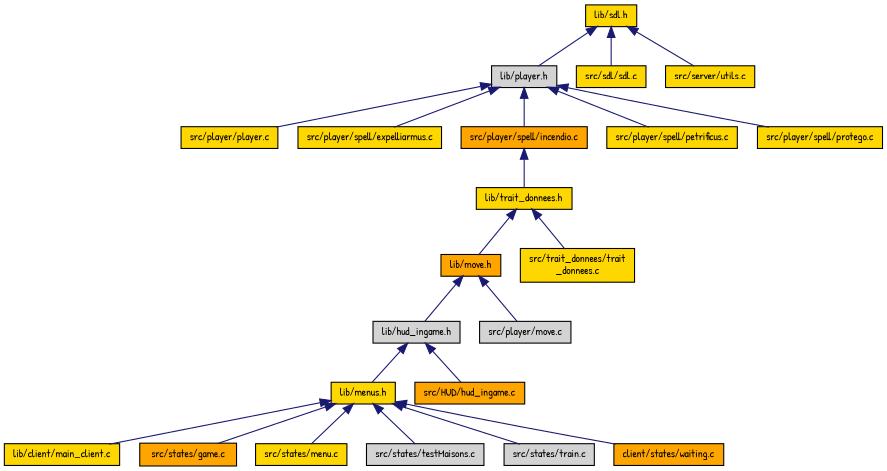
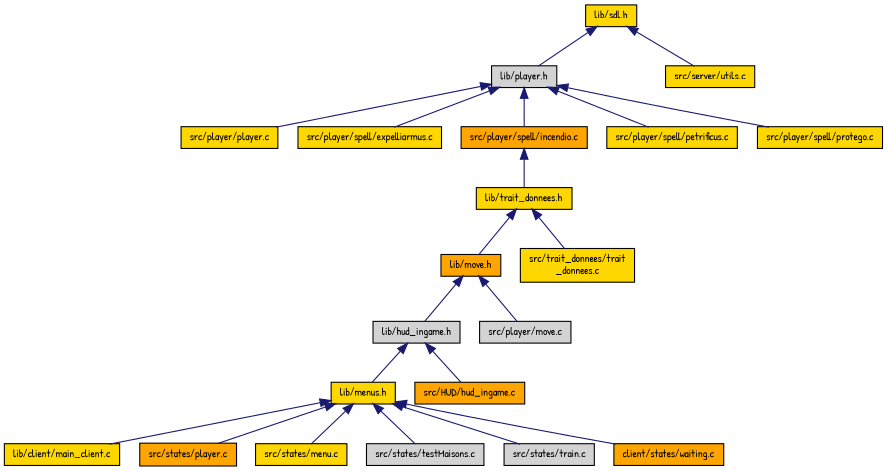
(611, 77) -> none
(188, 455) -> (188, 455)
